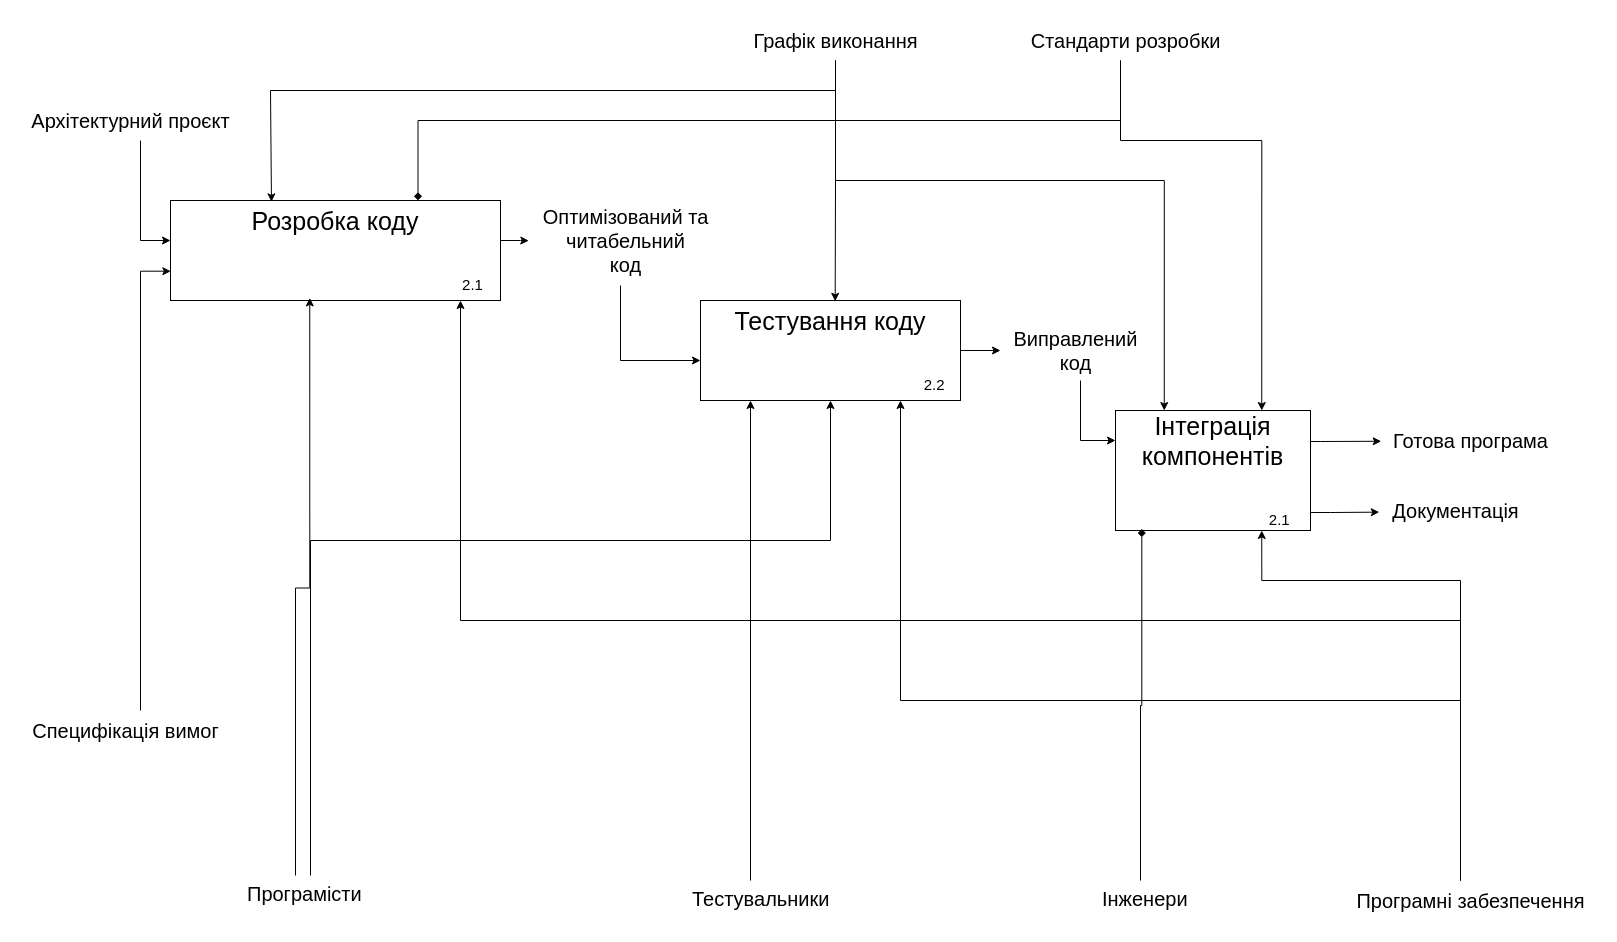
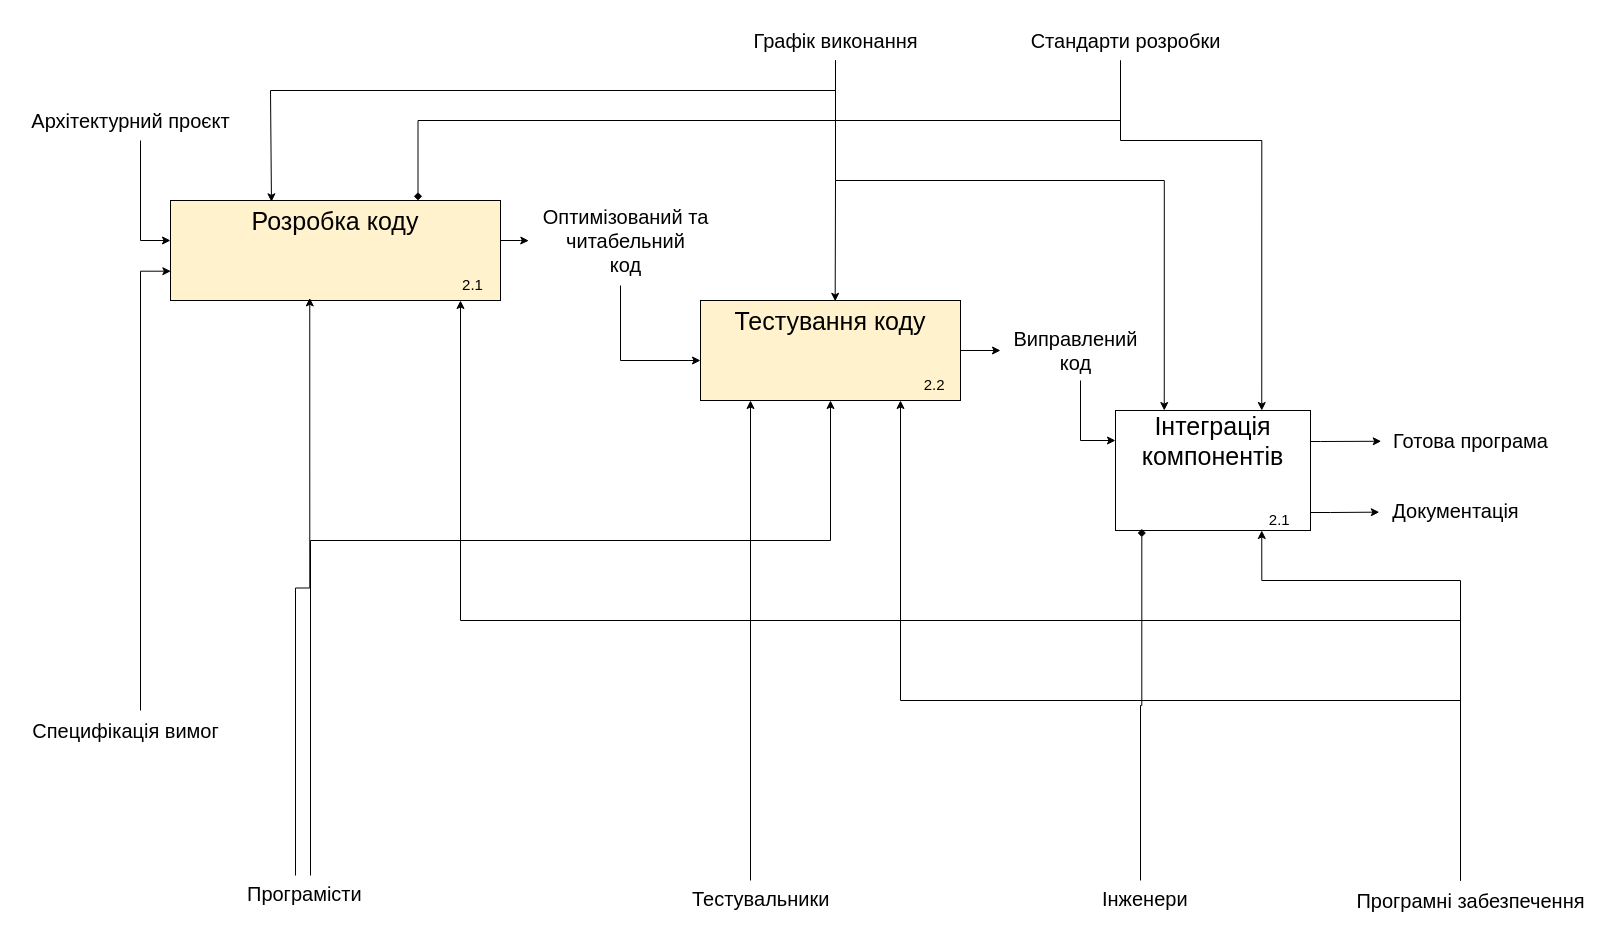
(336, 251) -> (336, 251)
(831, 351) -> (831, 351)
